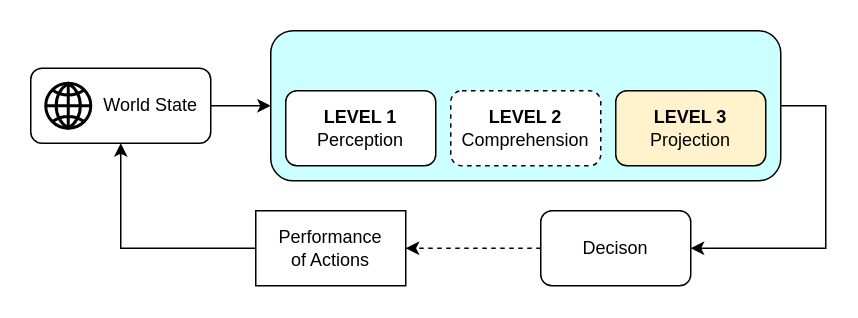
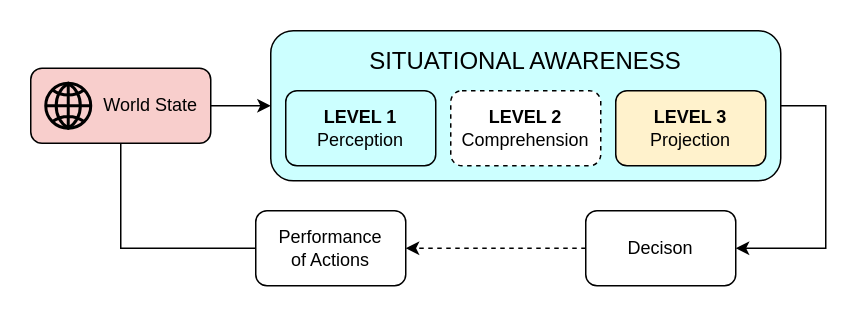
none -> (526, 61)
(121, 106) -> (121, 106)
(361, 128) -> (361, 128)
(121, 155) -> (121, 150)
(331, 248) -> (331, 248)
(616, 248) -> (661, 248)
